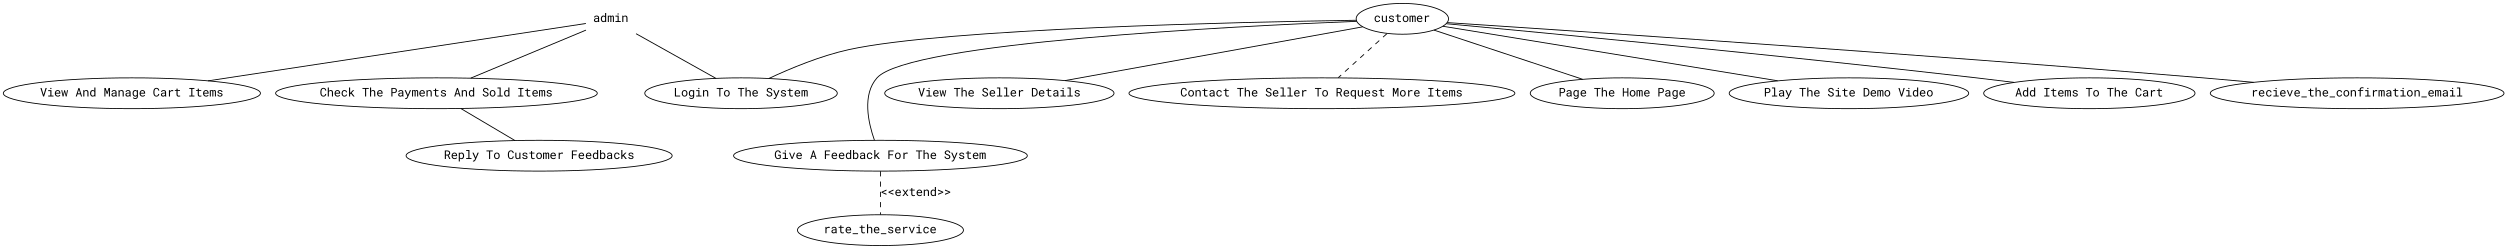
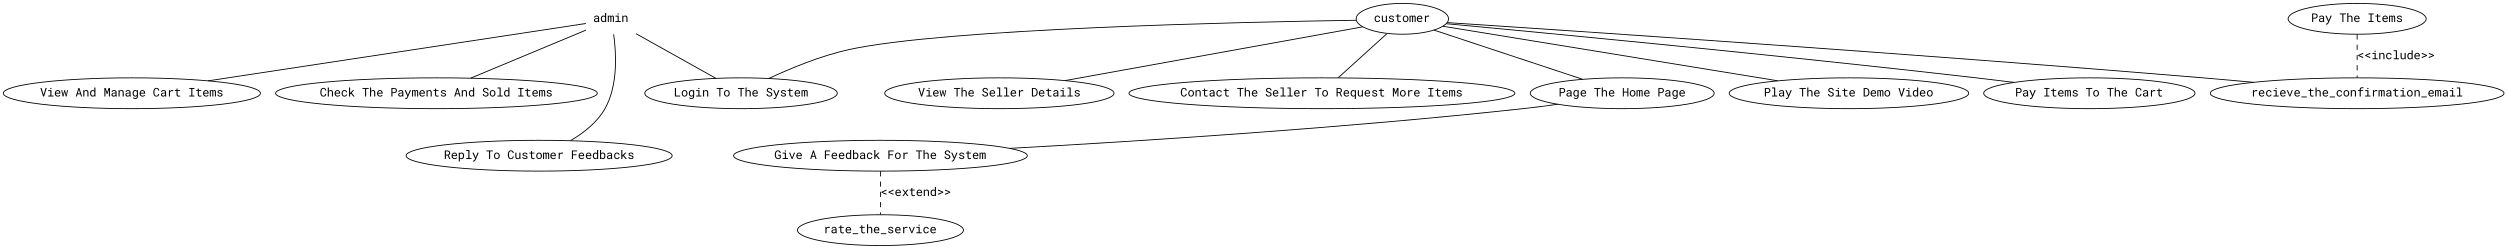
none -> (2357, 19)
(1082, 38) -> (1284, 130)
(1363, 56) -> (1363, 56)
(2089, 93) -> (2089, 93)
(488, 125) -> (611, 95)
